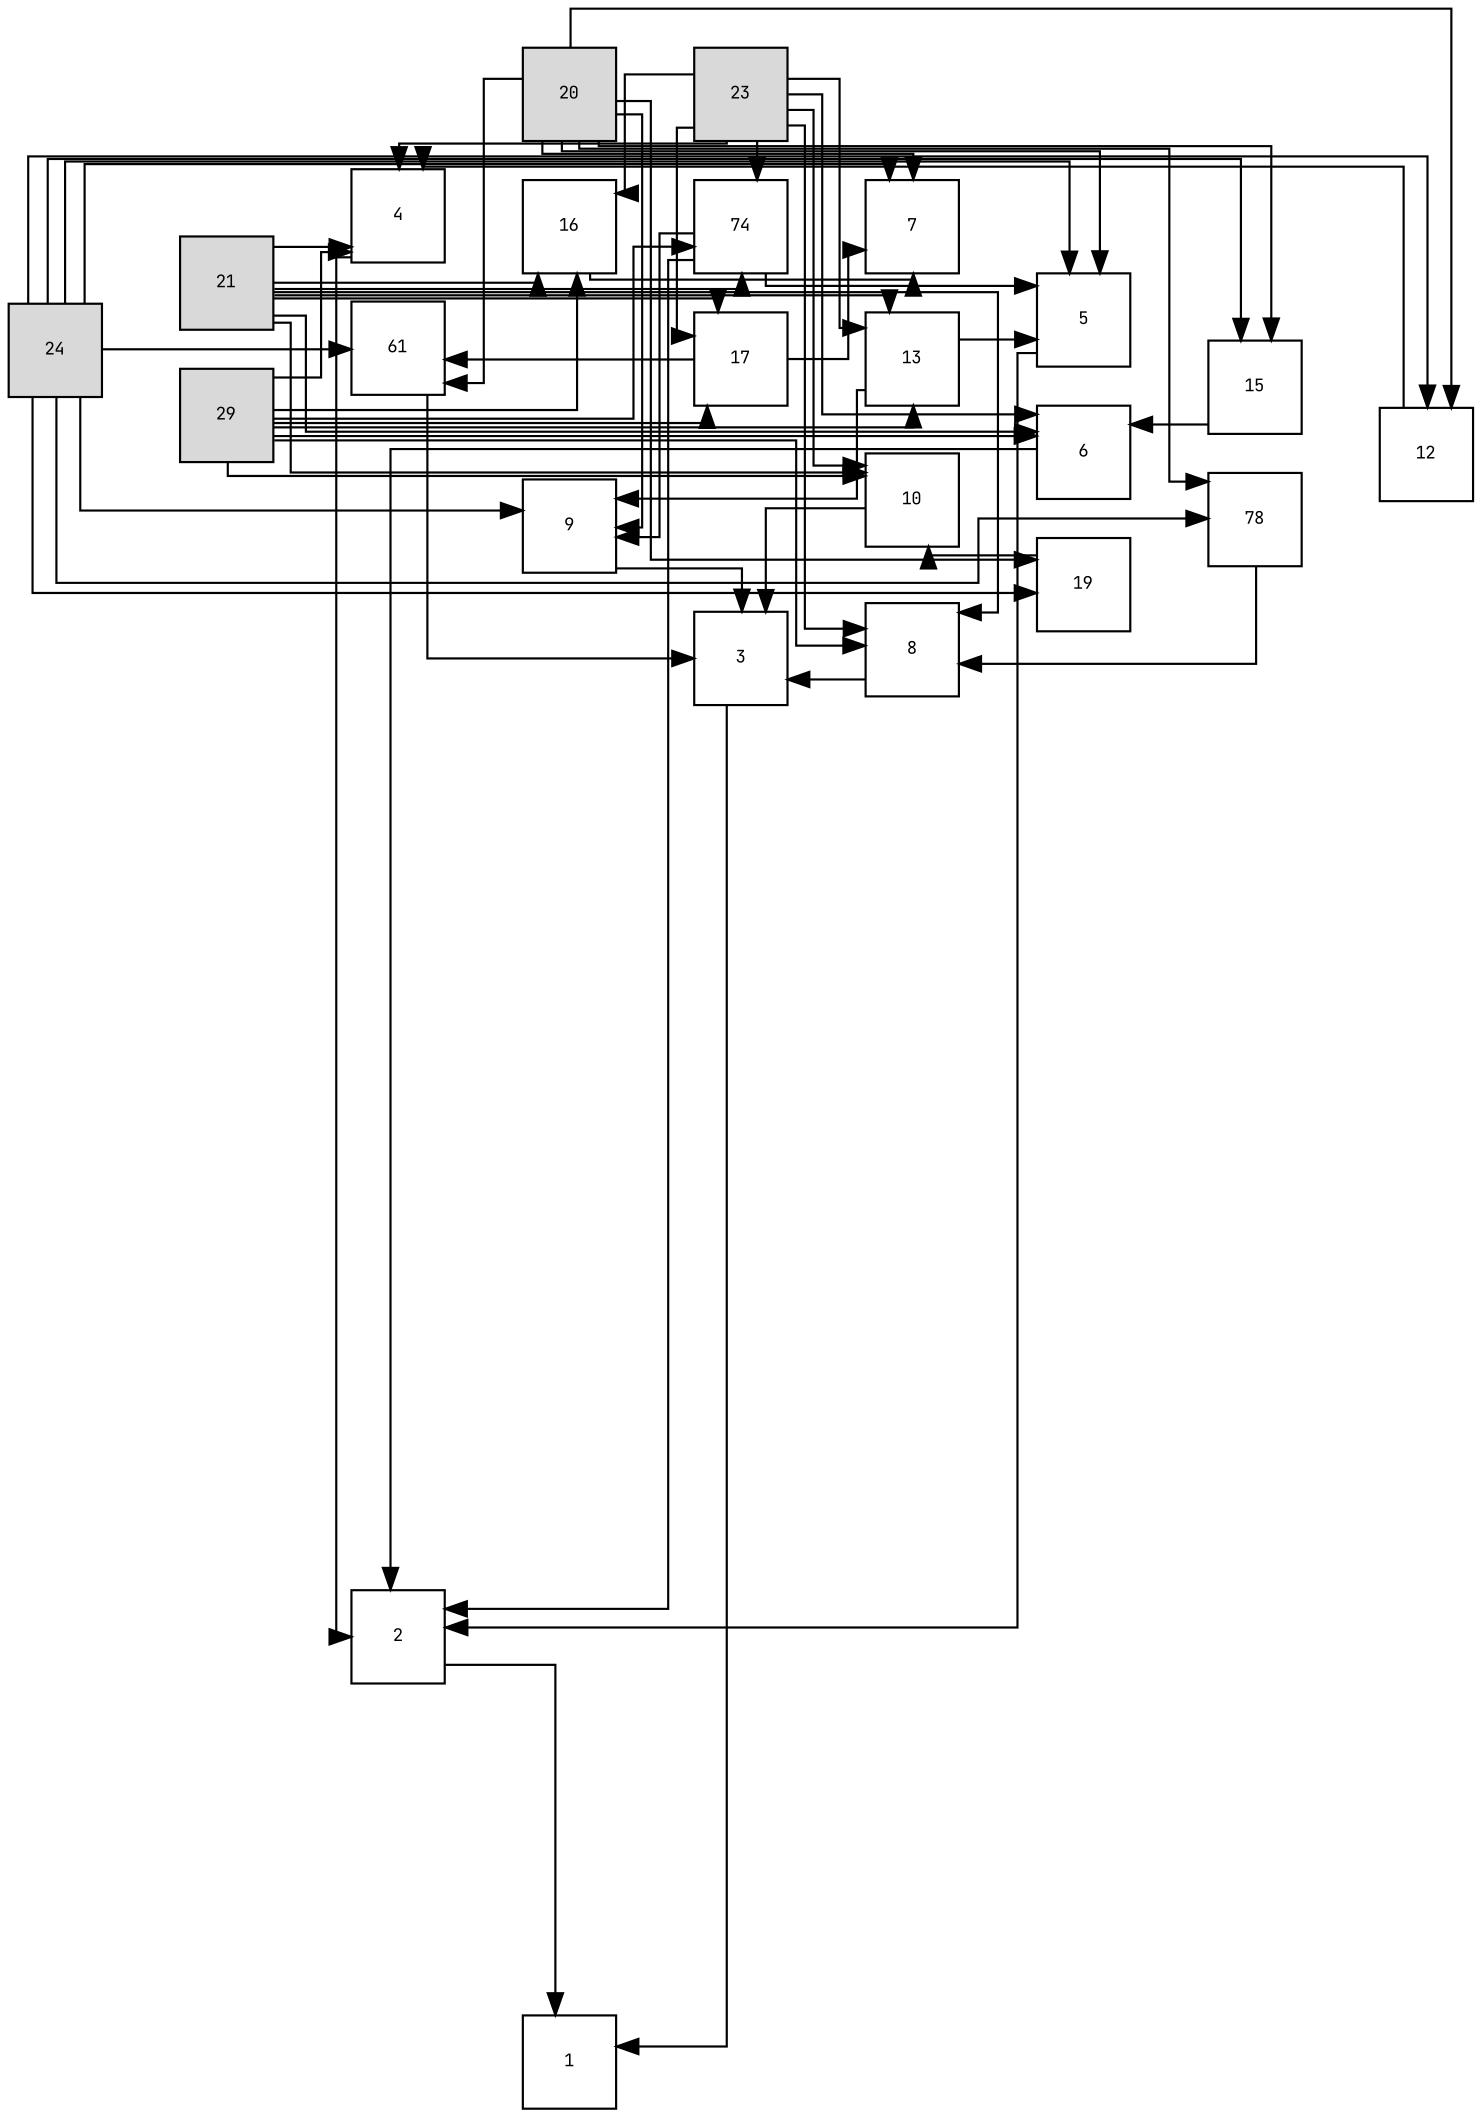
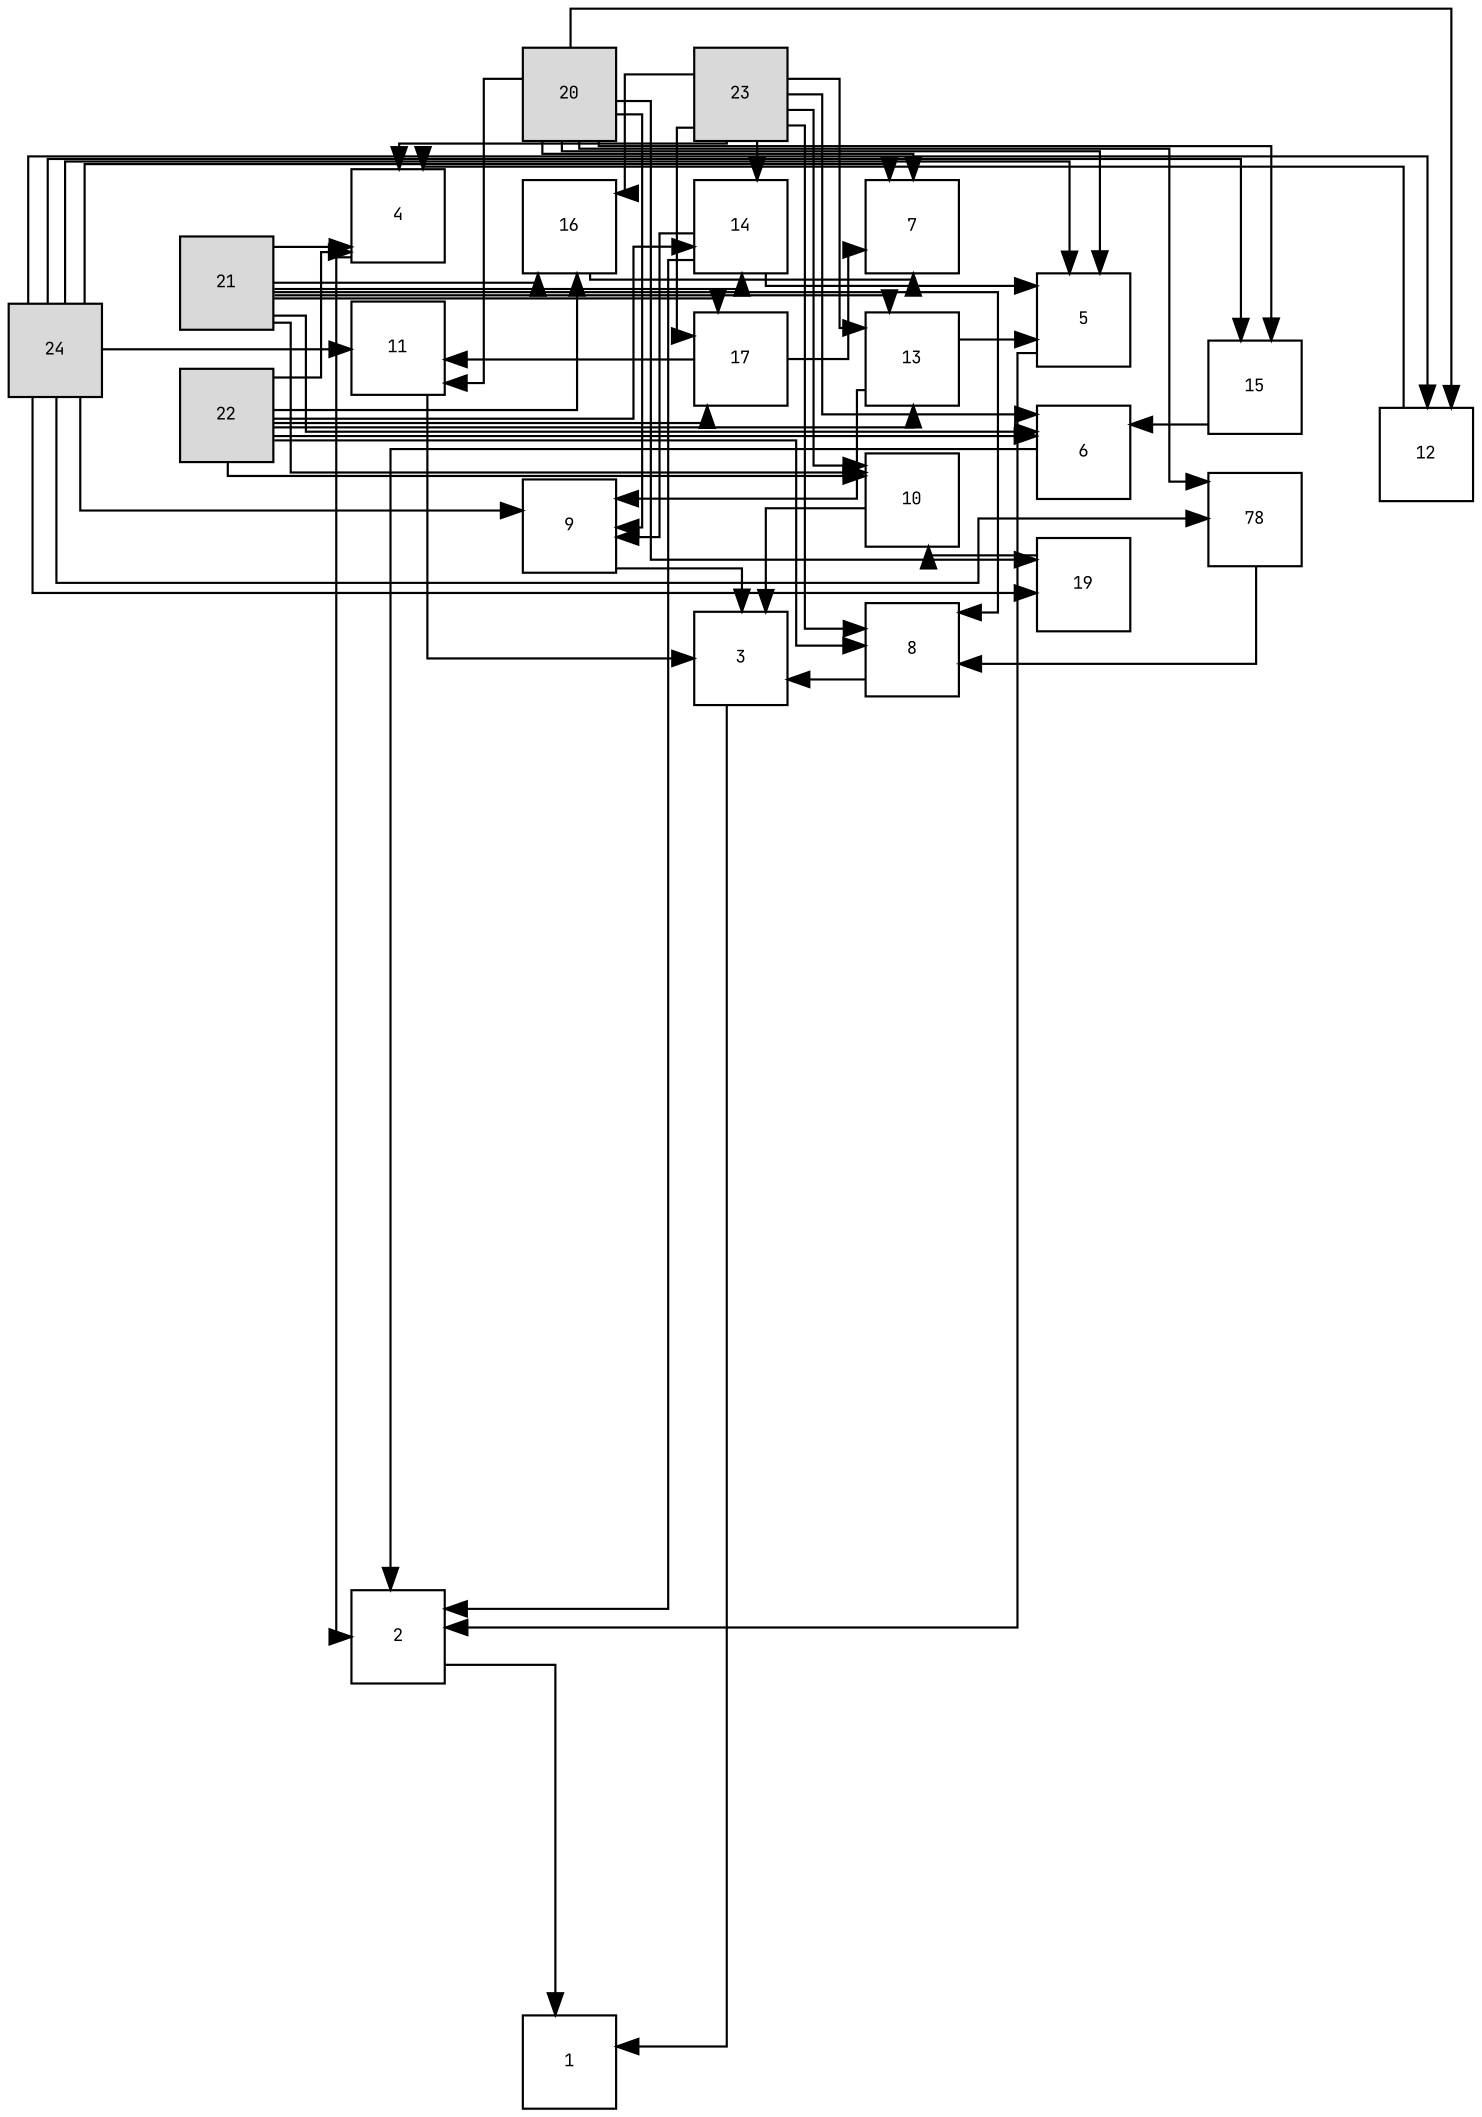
(741, 227) -> (741, 227)
(398, 348) -> (398, 348)
(227, 415) -> (227, 415)
